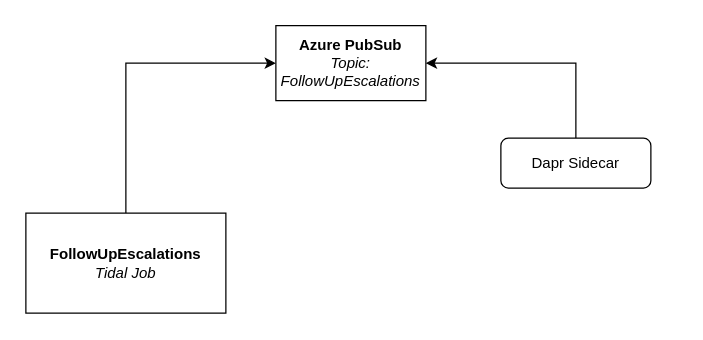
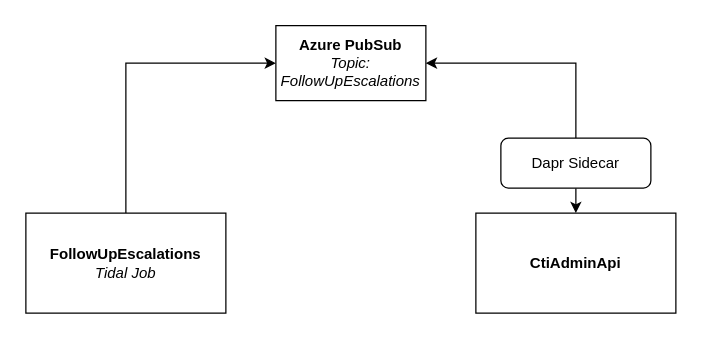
none -> (576, 196)
none -> (576, 263)
